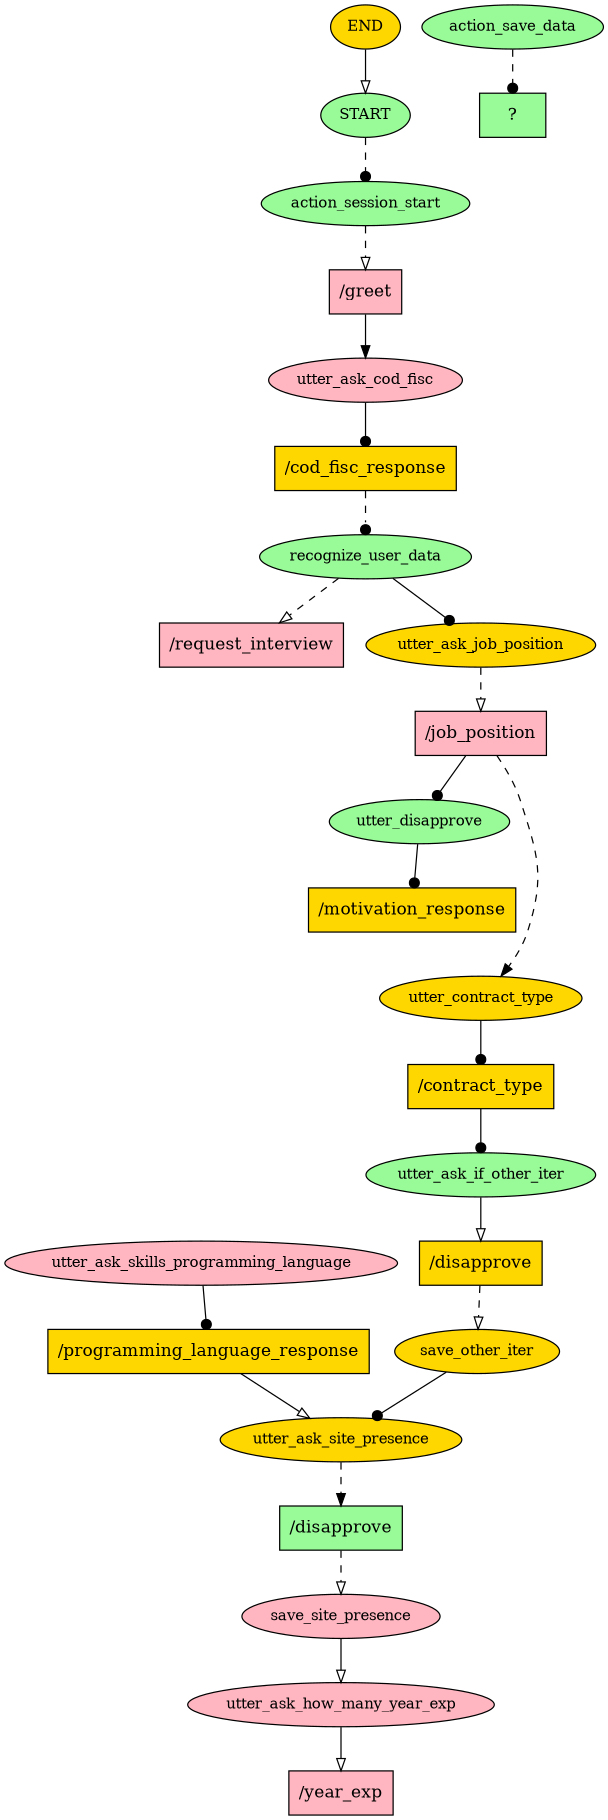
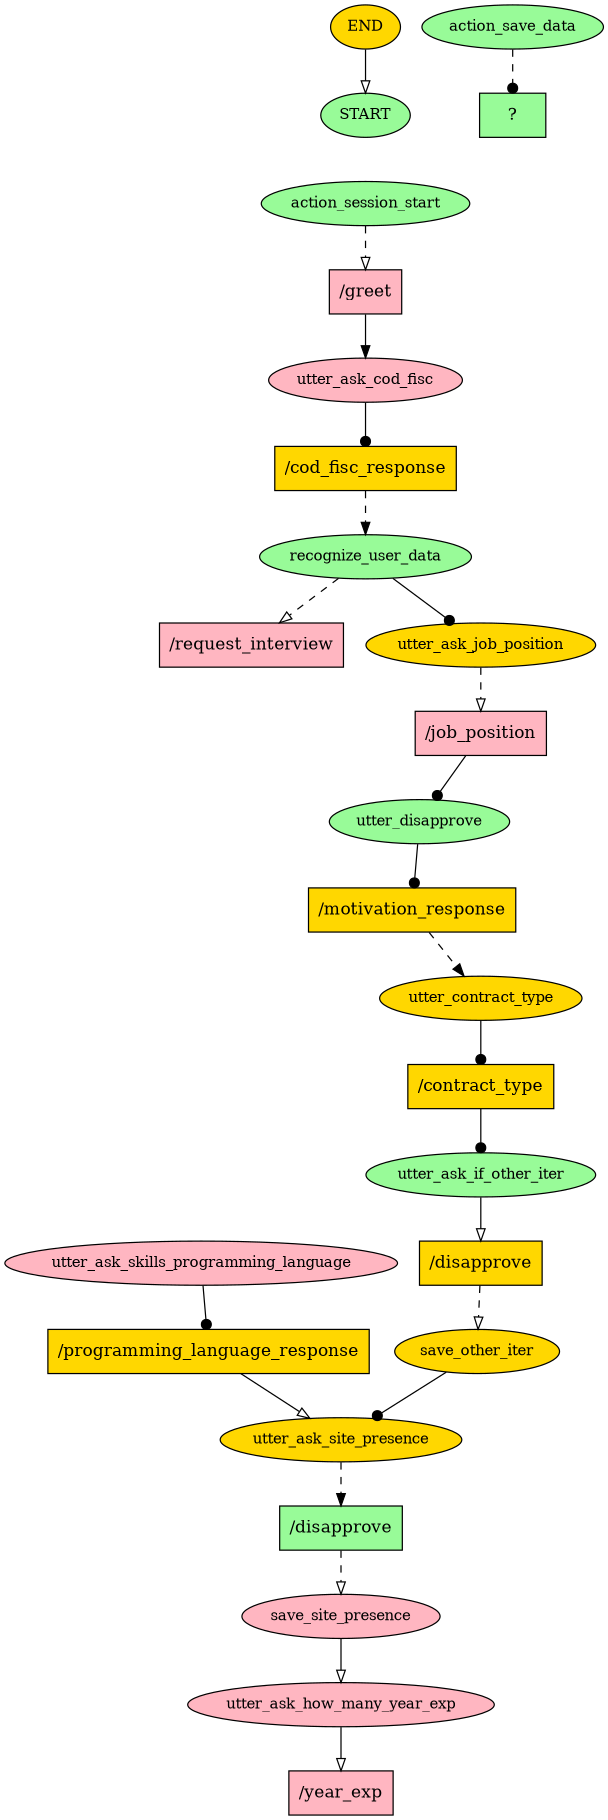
(366, 155) -> none
(366, 507) -> (366, 507)
(536, 860) -> (443, 949)
